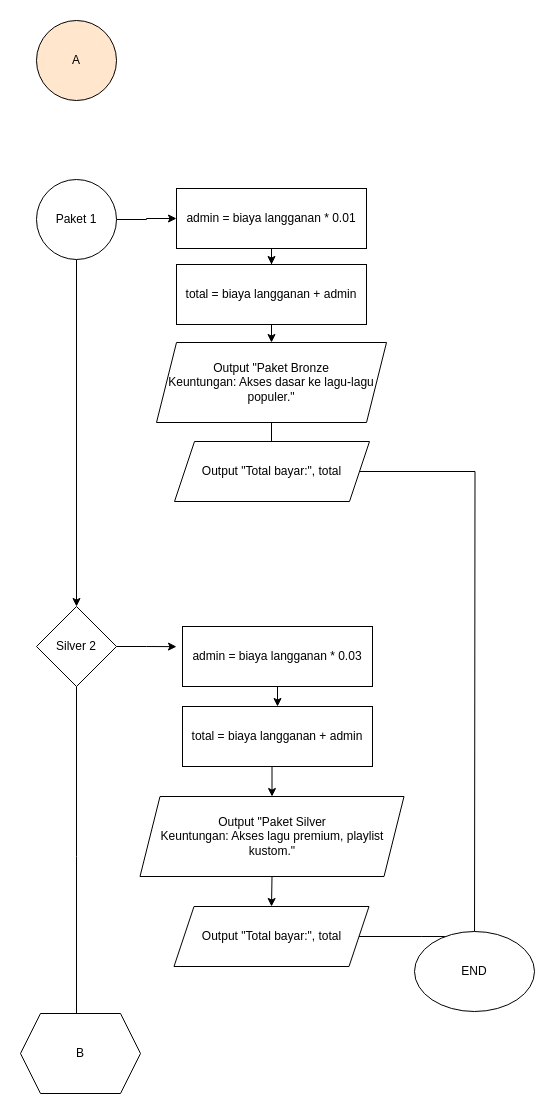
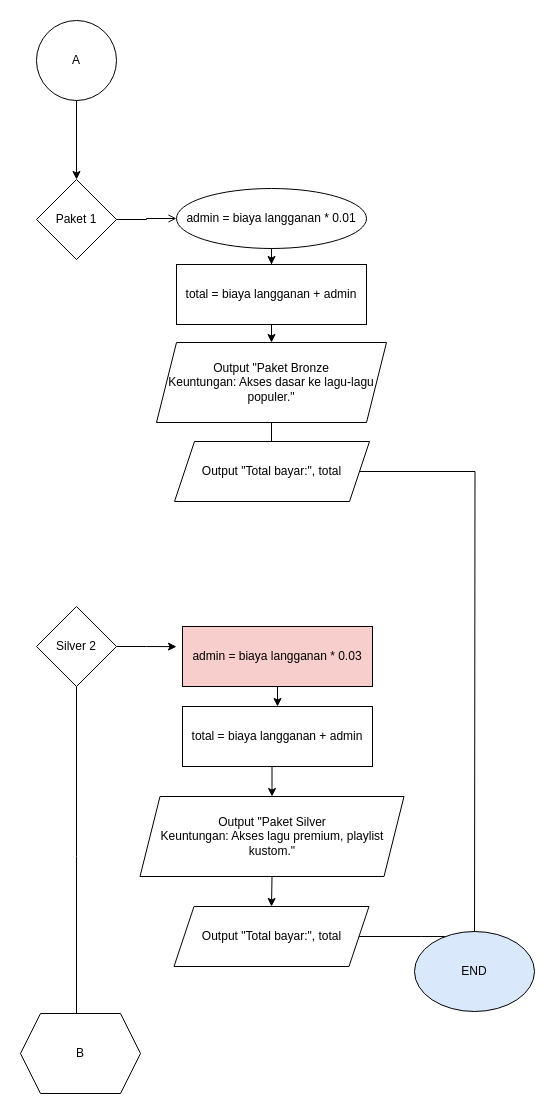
(77, 61) -> (77, 61)
none -> (77, 137)
(168, 219) -> (170, 219)
(272, 219) -> (272, 219)
(77, 220) -> (77, 220)
(77, 430) -> none
(278, 657) -> (278, 657)
(475, 972) -> (475, 972)
